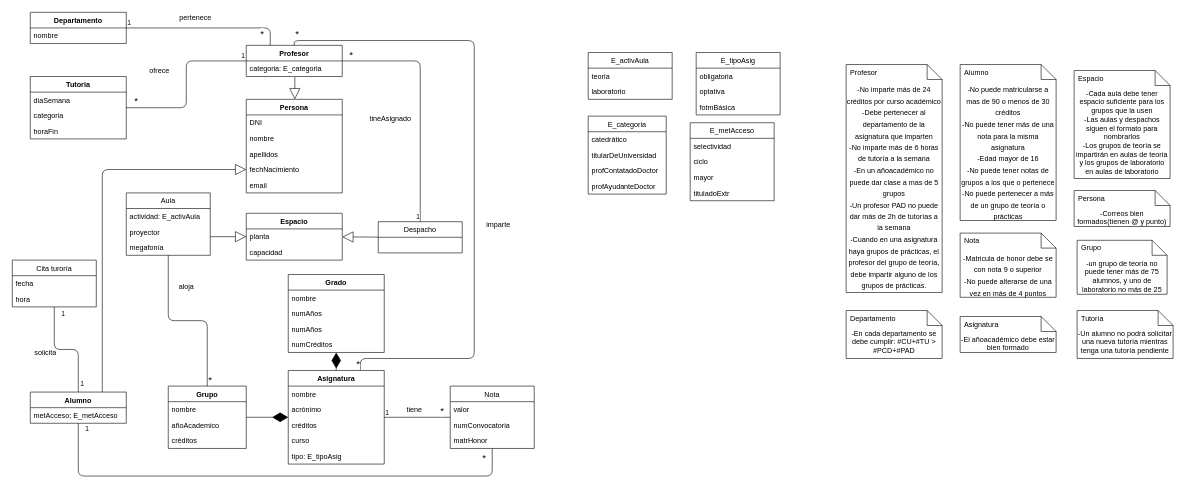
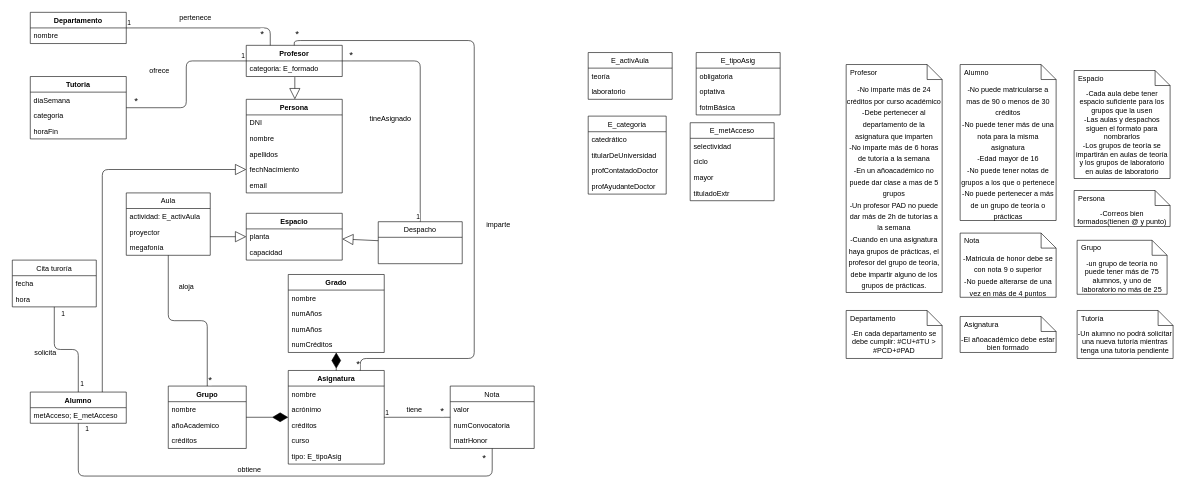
(290, 69) -> (287, 69)
(420, 237) -> (420, 243)
none -> (249, 470)
